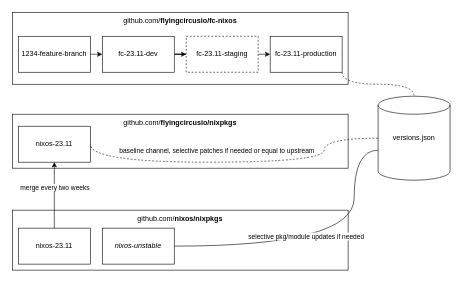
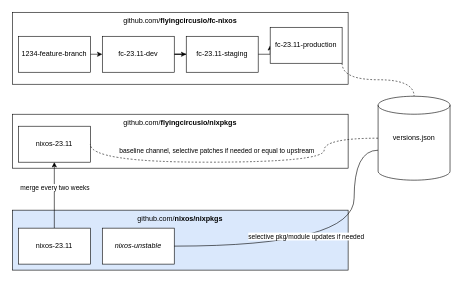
(222, 54) -> (222, 54)
(306, 54) -> (306, 45)
(180, 240) -> (180, 240)
